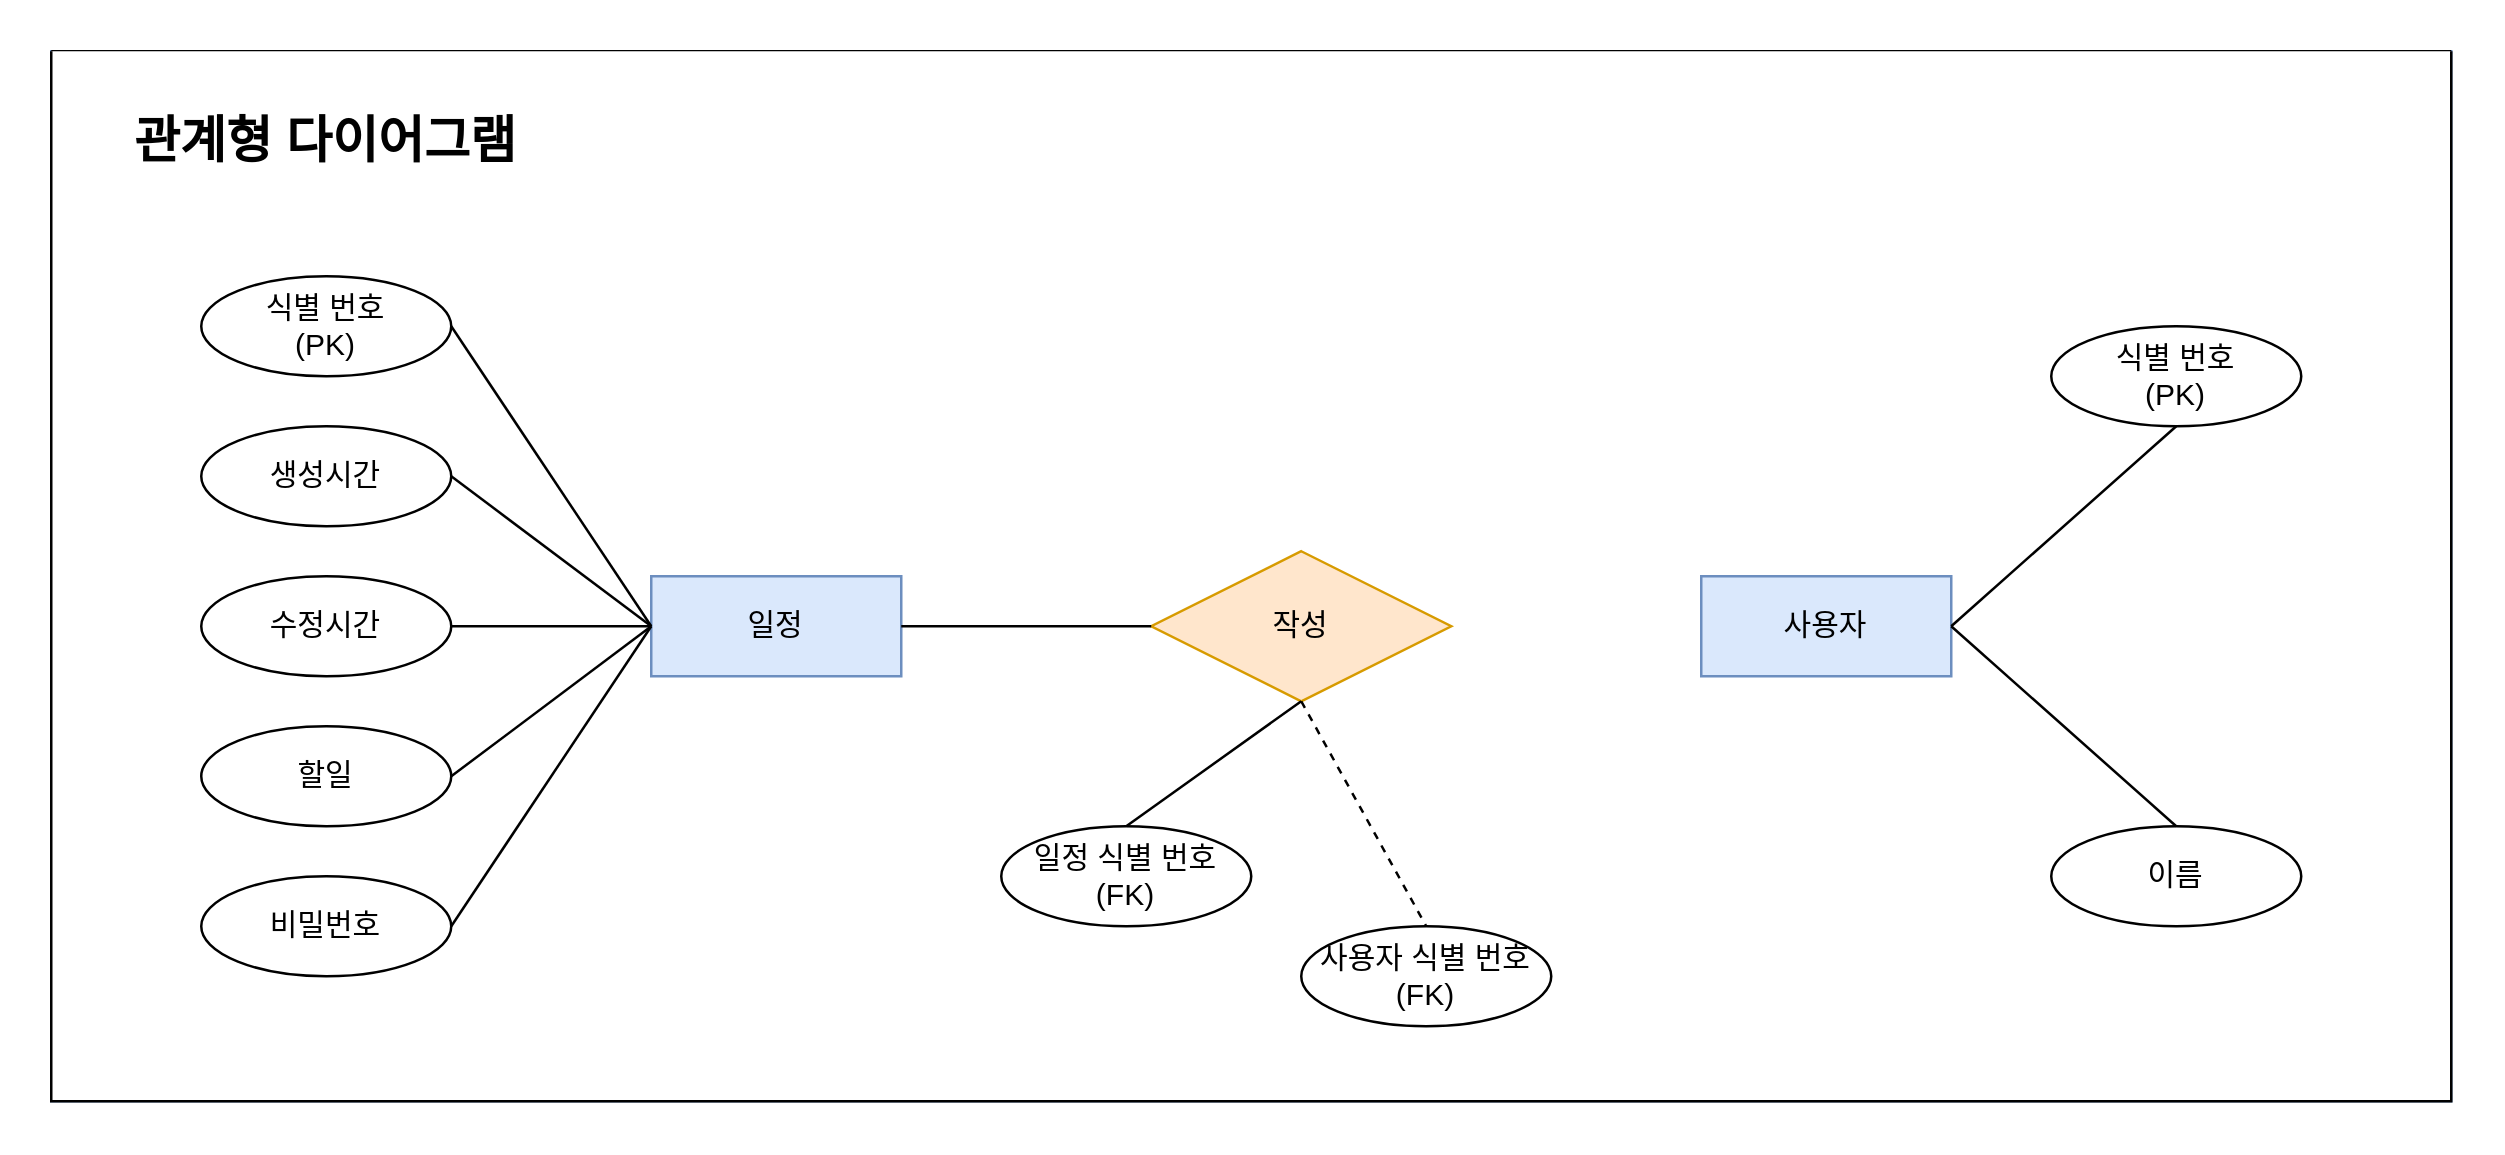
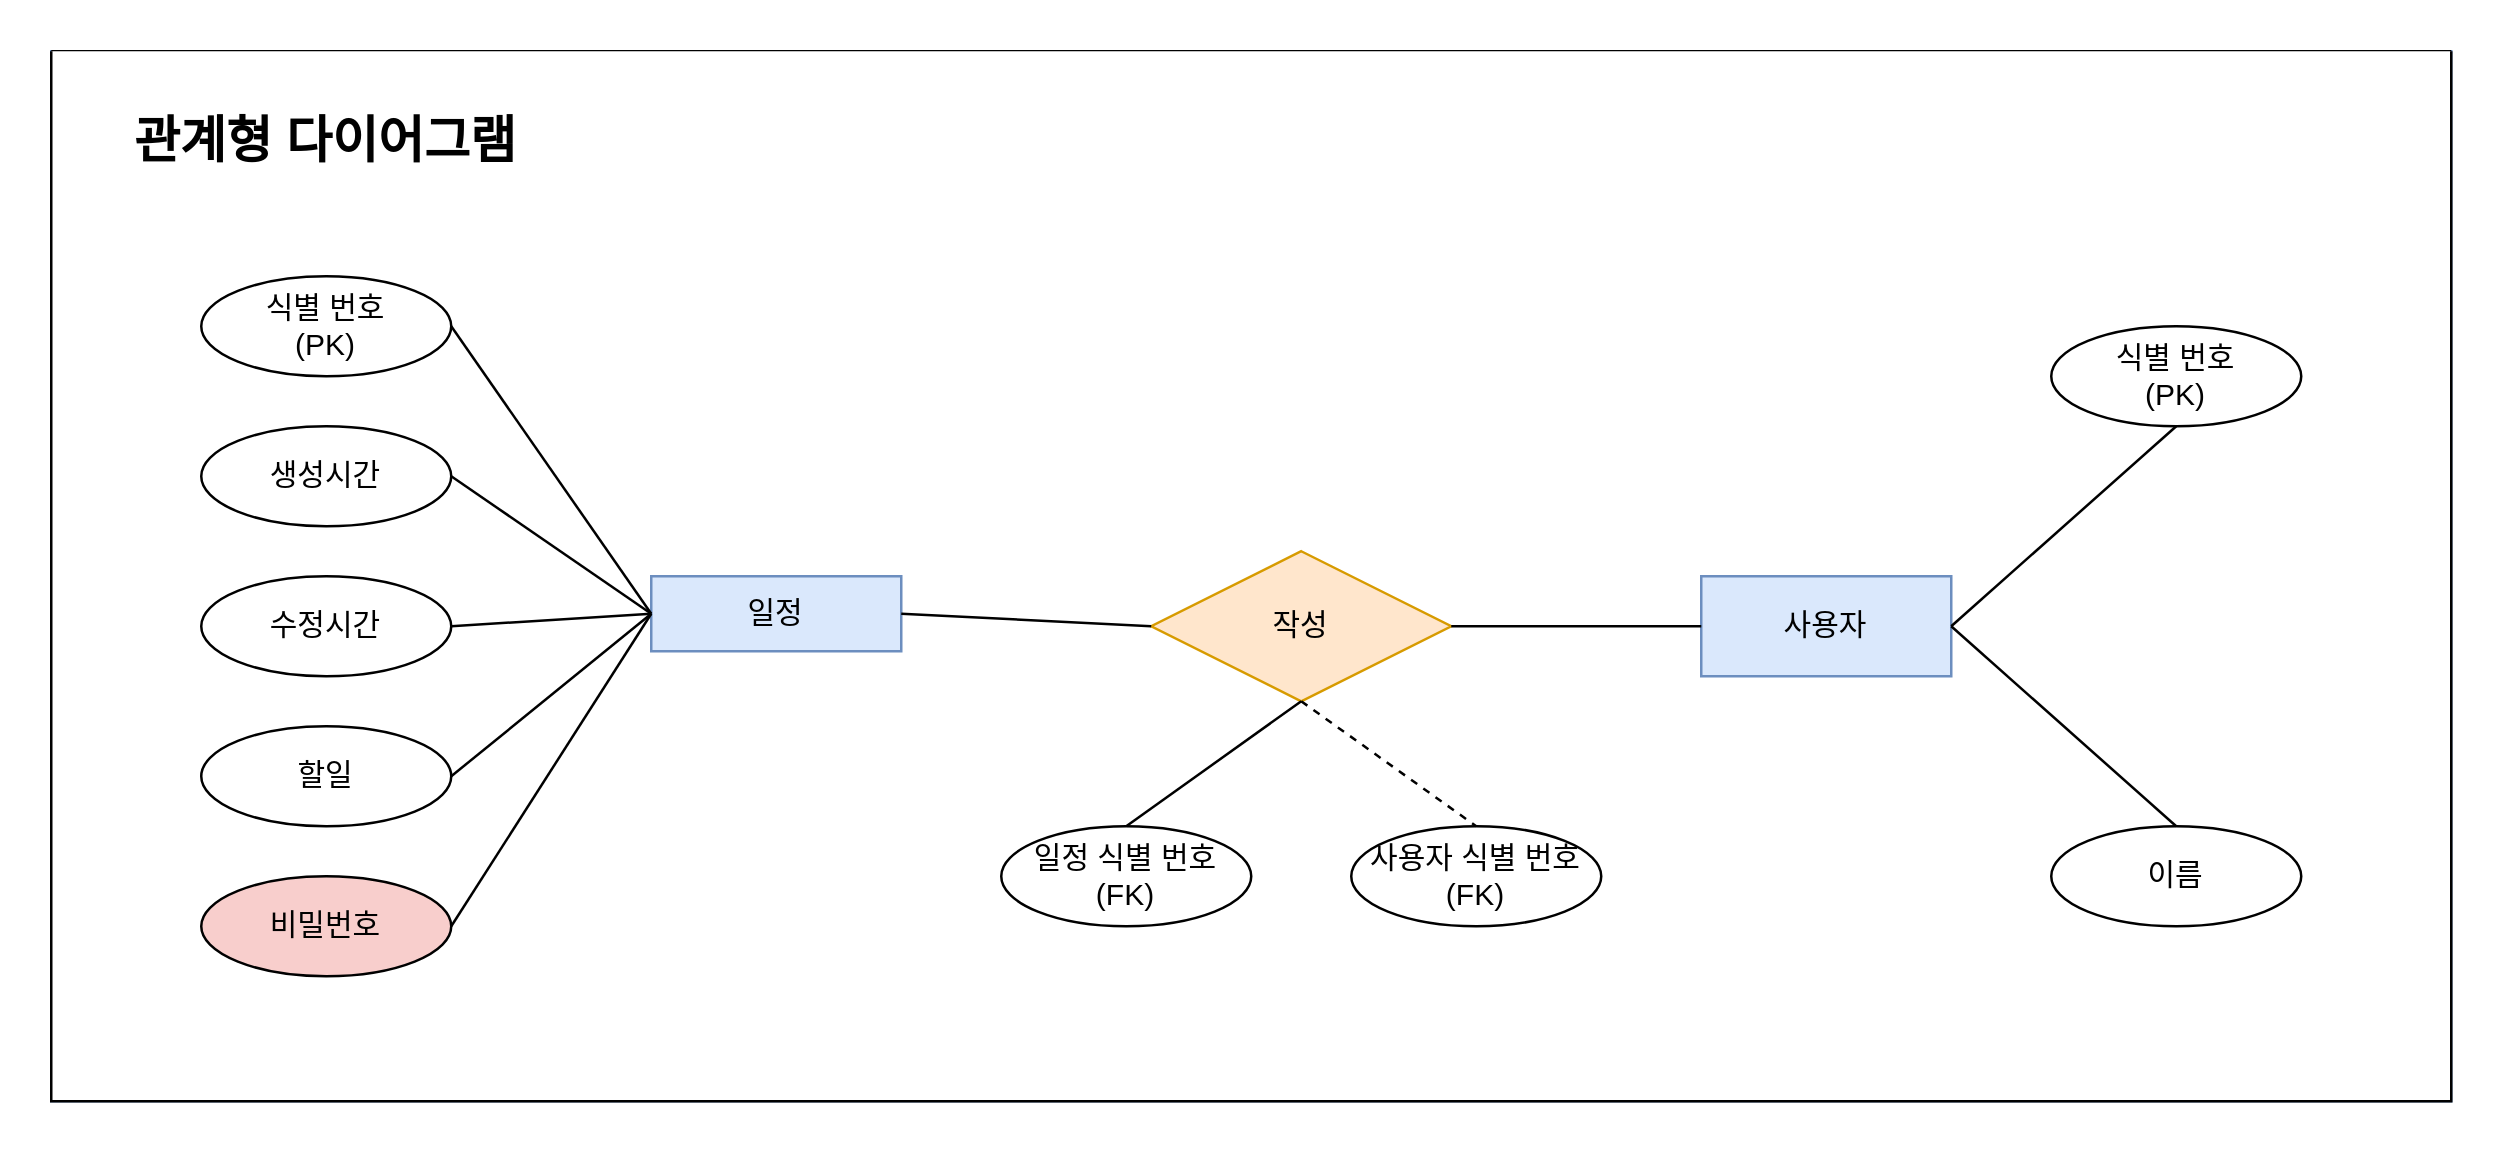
(776, 626) -> (776, 614)
none -> (1576, 626)
(326, 926) -> (326, 926)
(1426, 976) -> (1476, 876)
